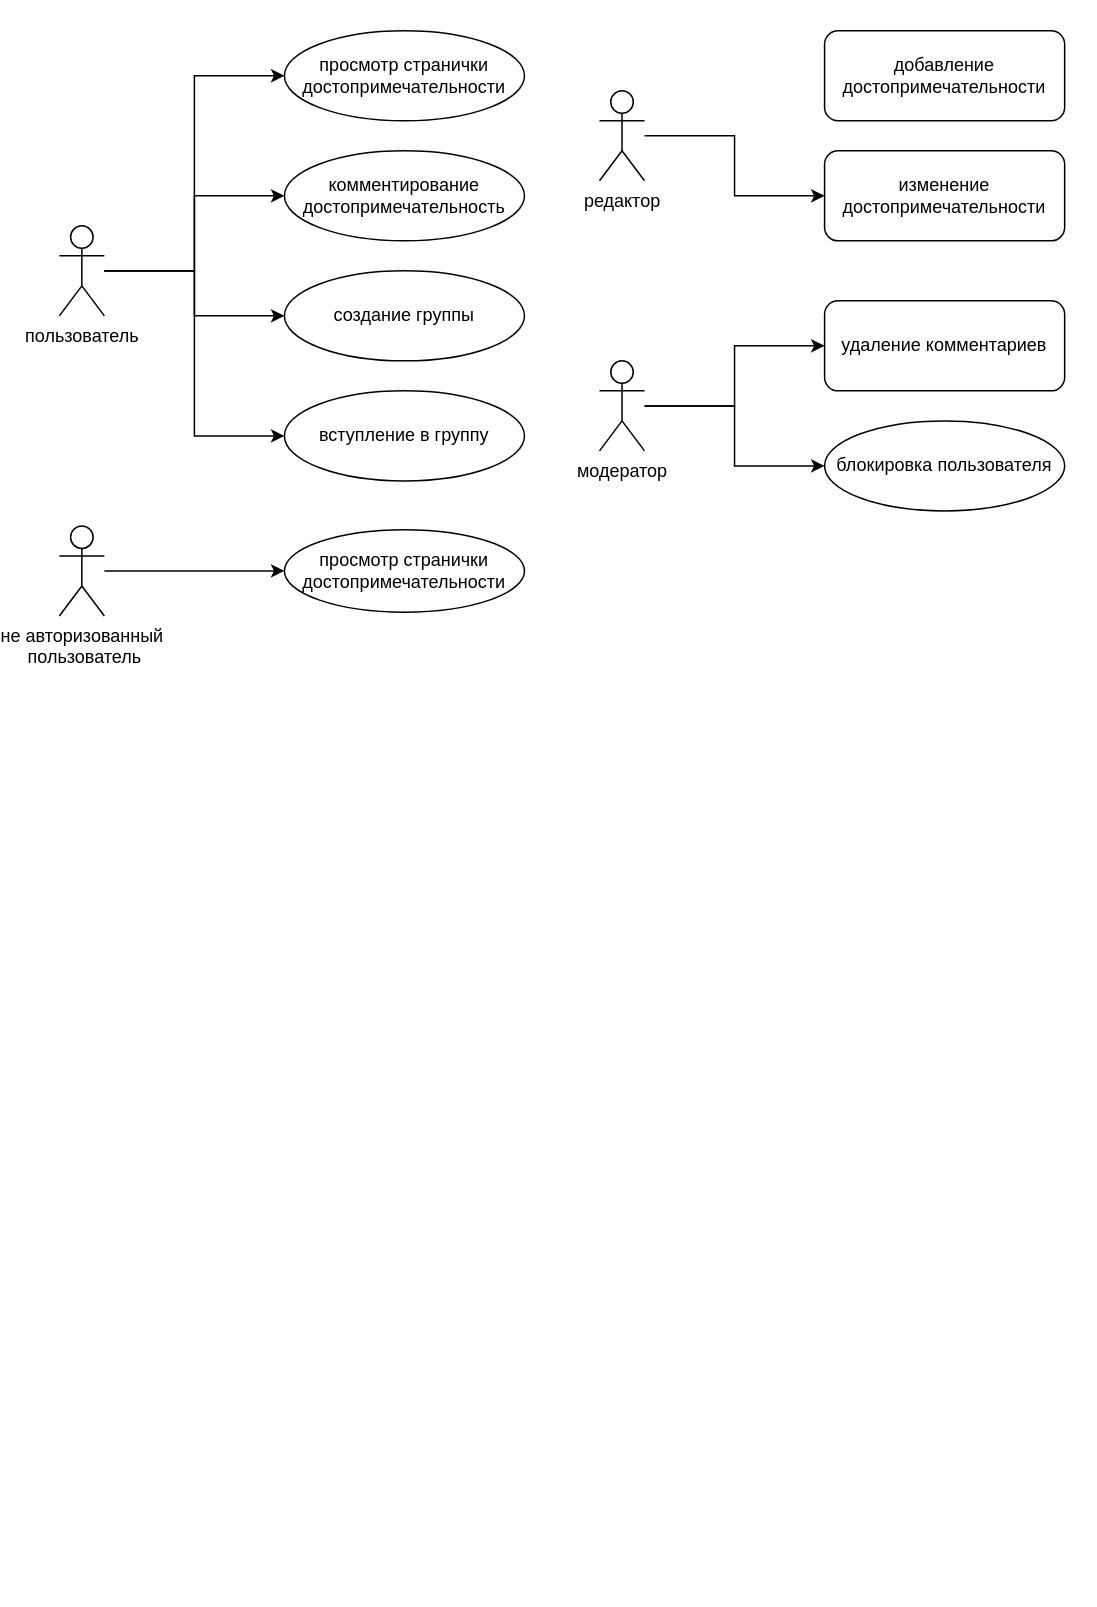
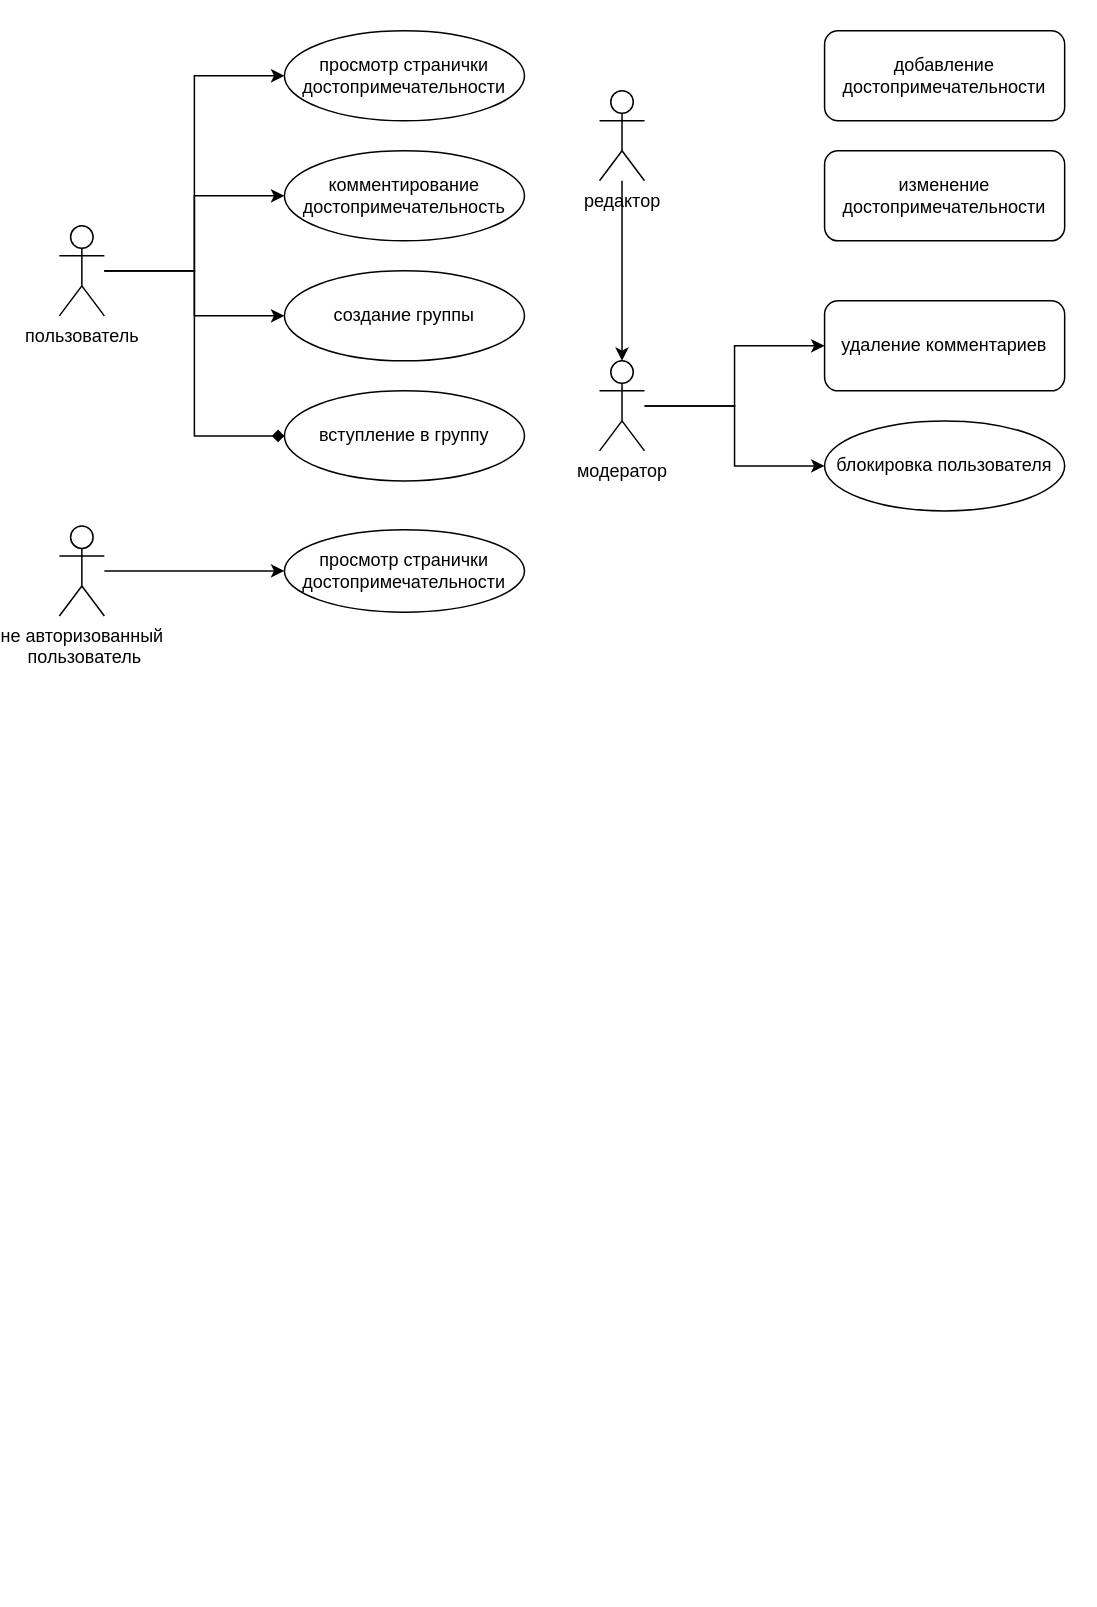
(734, 161) -> (622, 266)
(273, 436) -> (272, 436)
